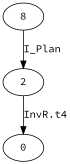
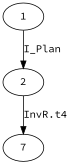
(23, 17) -> (23, 17)
(23, 148) -> (23, 148)
